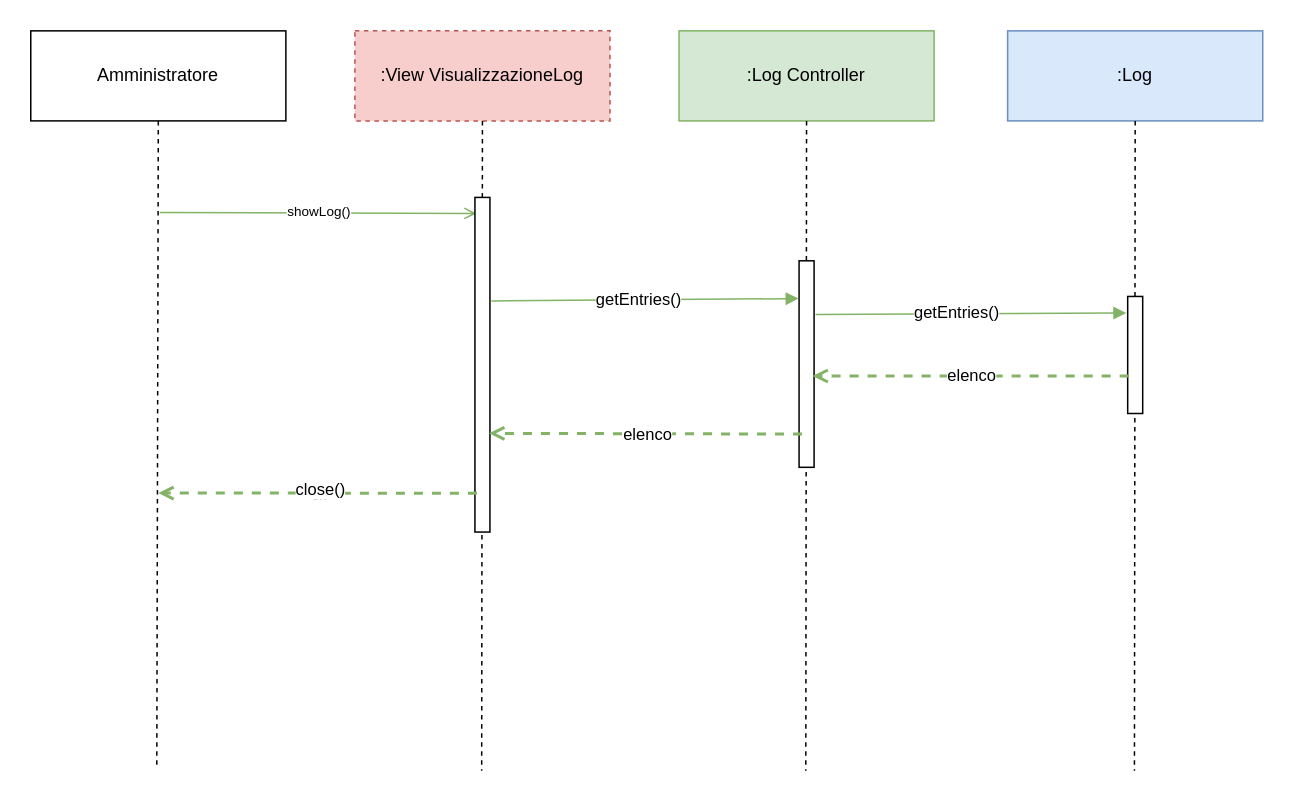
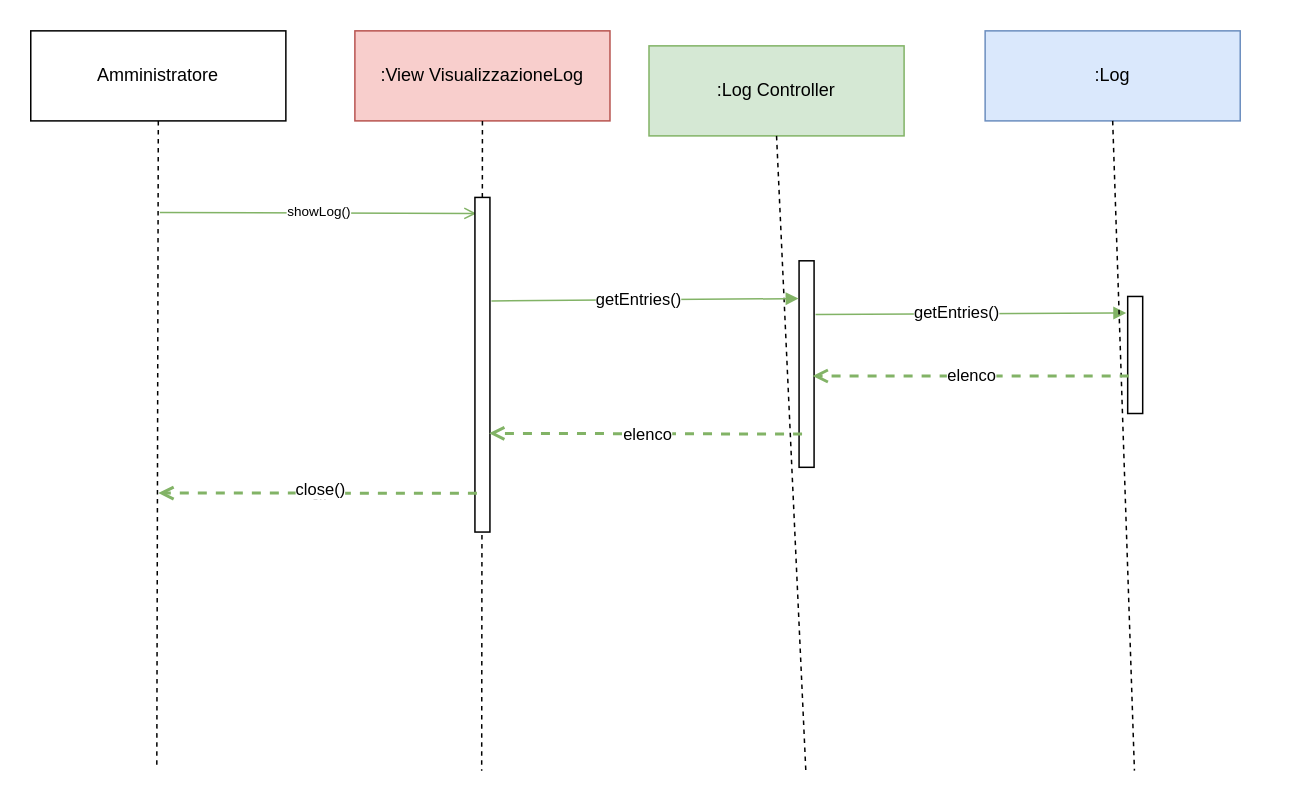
(482, 76) -> (482, 76)
(806, 76) -> (776, 91)
(1135, 76) -> (1112, 76)
